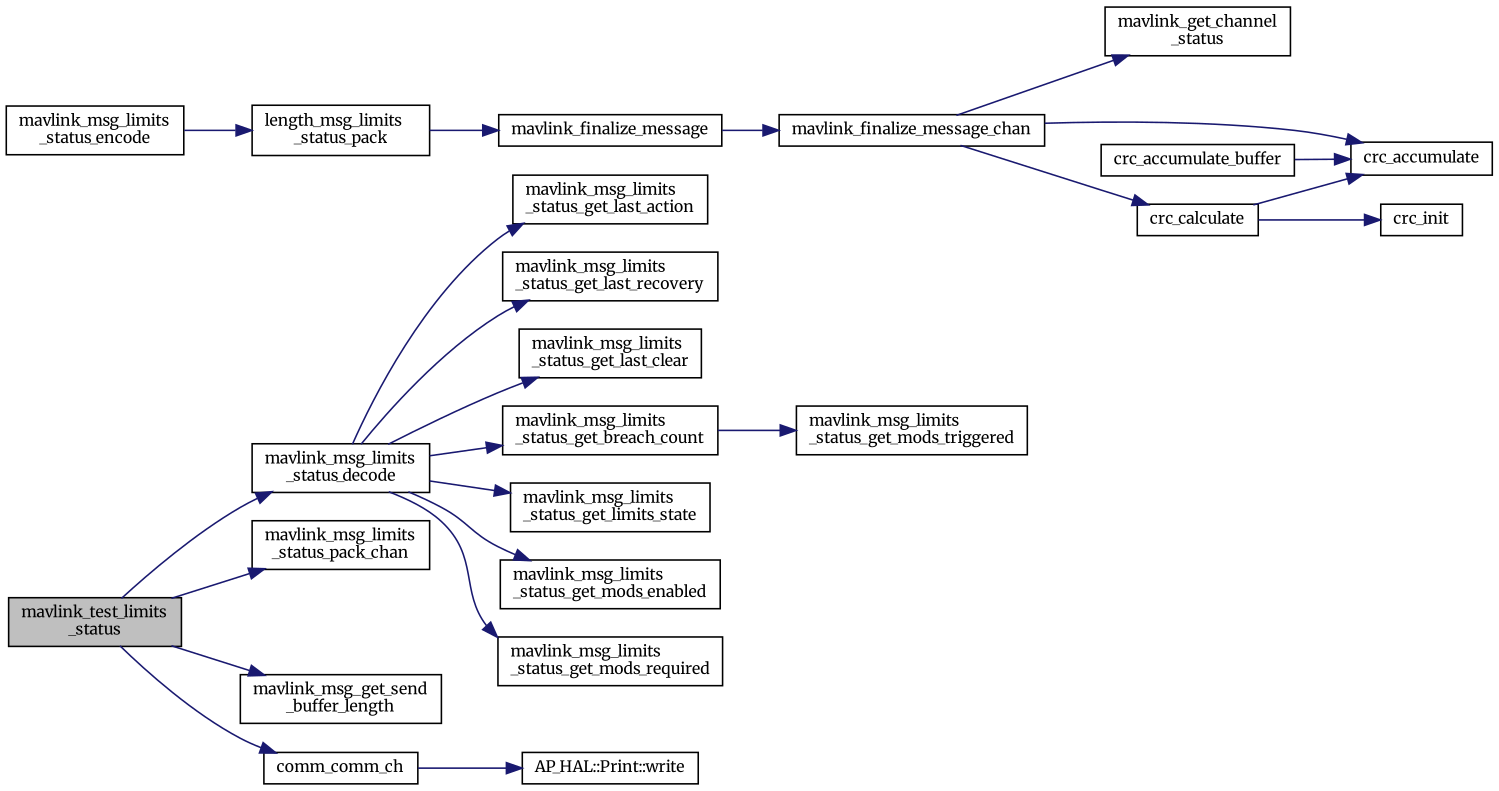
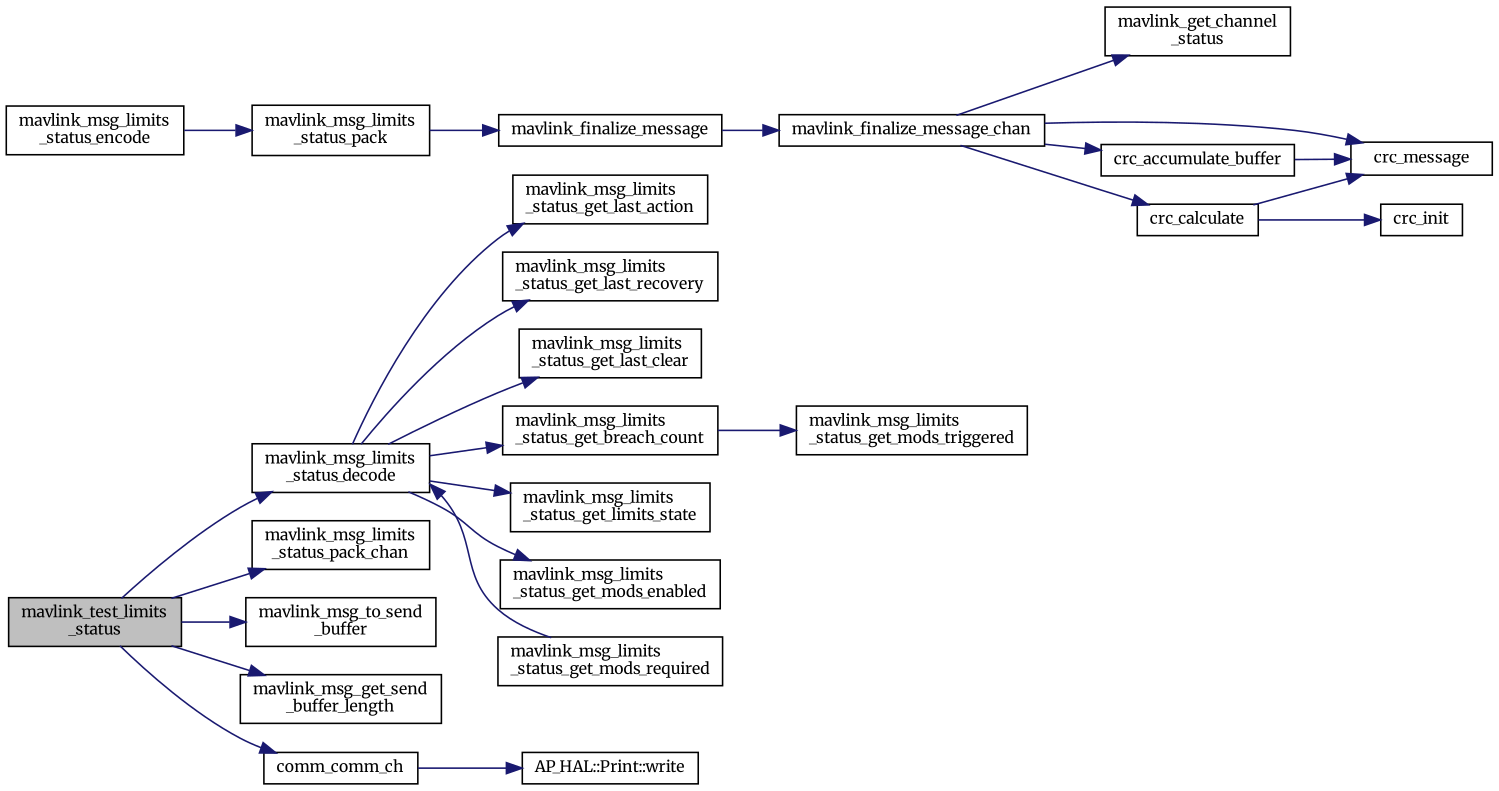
(341, 130) -> (341, 130)
none -> (1065, 146)
(1422, 159) -> (1422, 159)
(458, 543) -> (477, 582)
none -> (341, 622)
